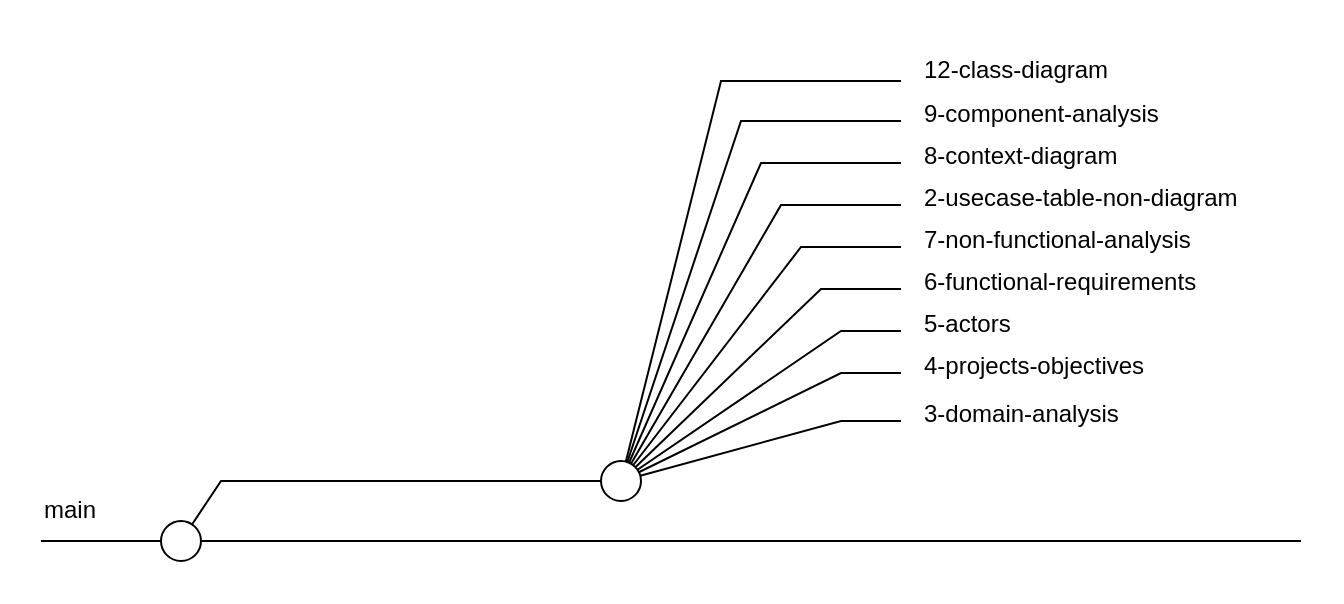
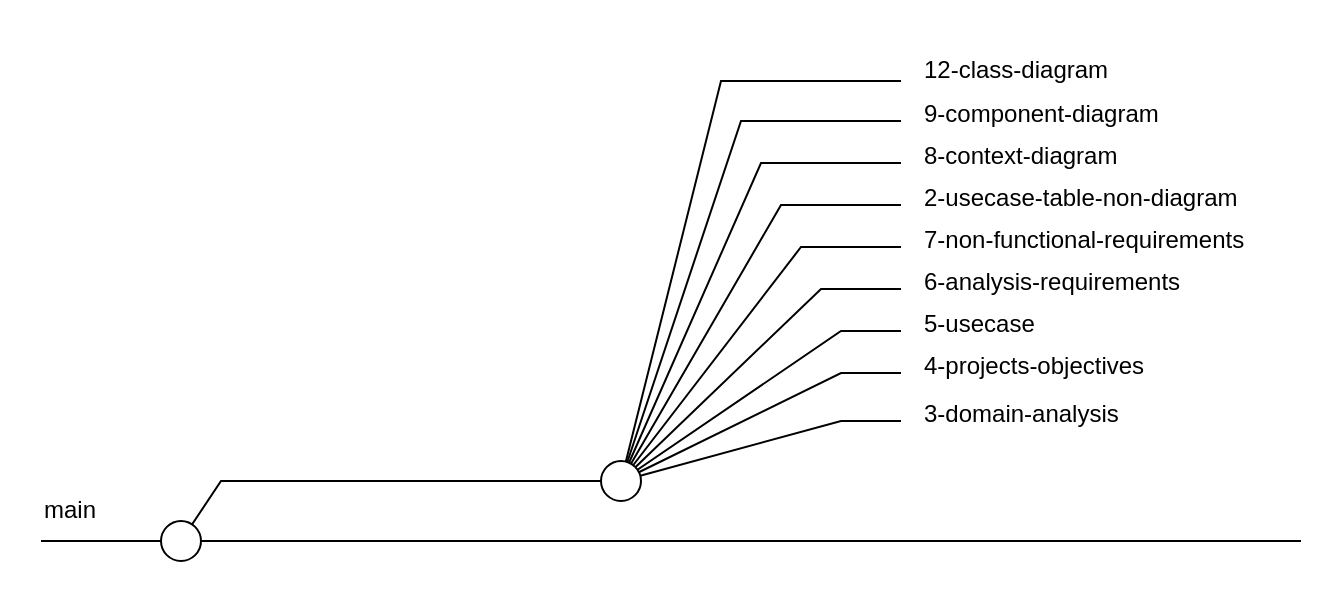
(1053, 115) -> (1050, 115)
(1081, 241) -> (1093, 241)
(1084, 283) -> (1070, 283)
(979, 325) -> (985, 325)
